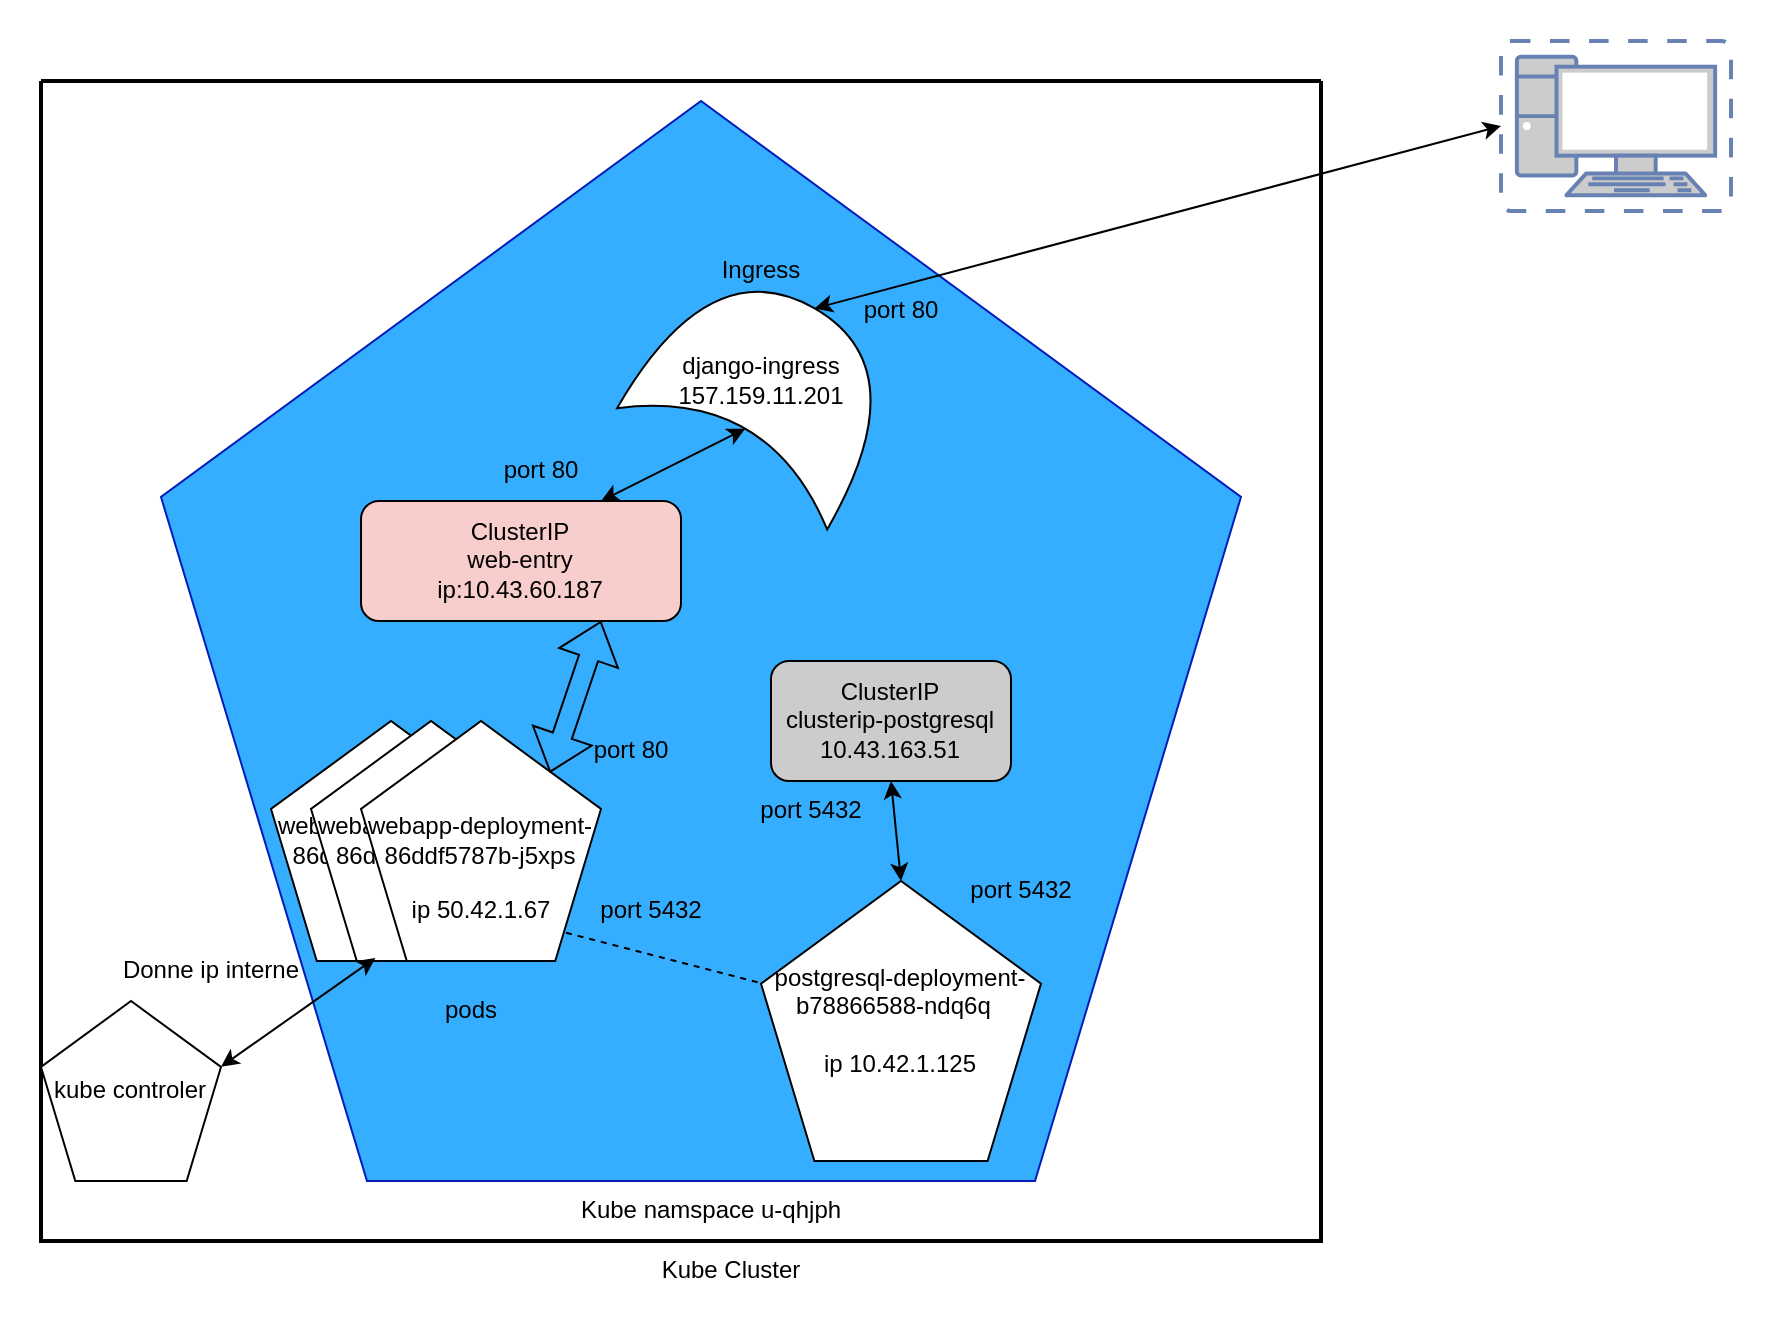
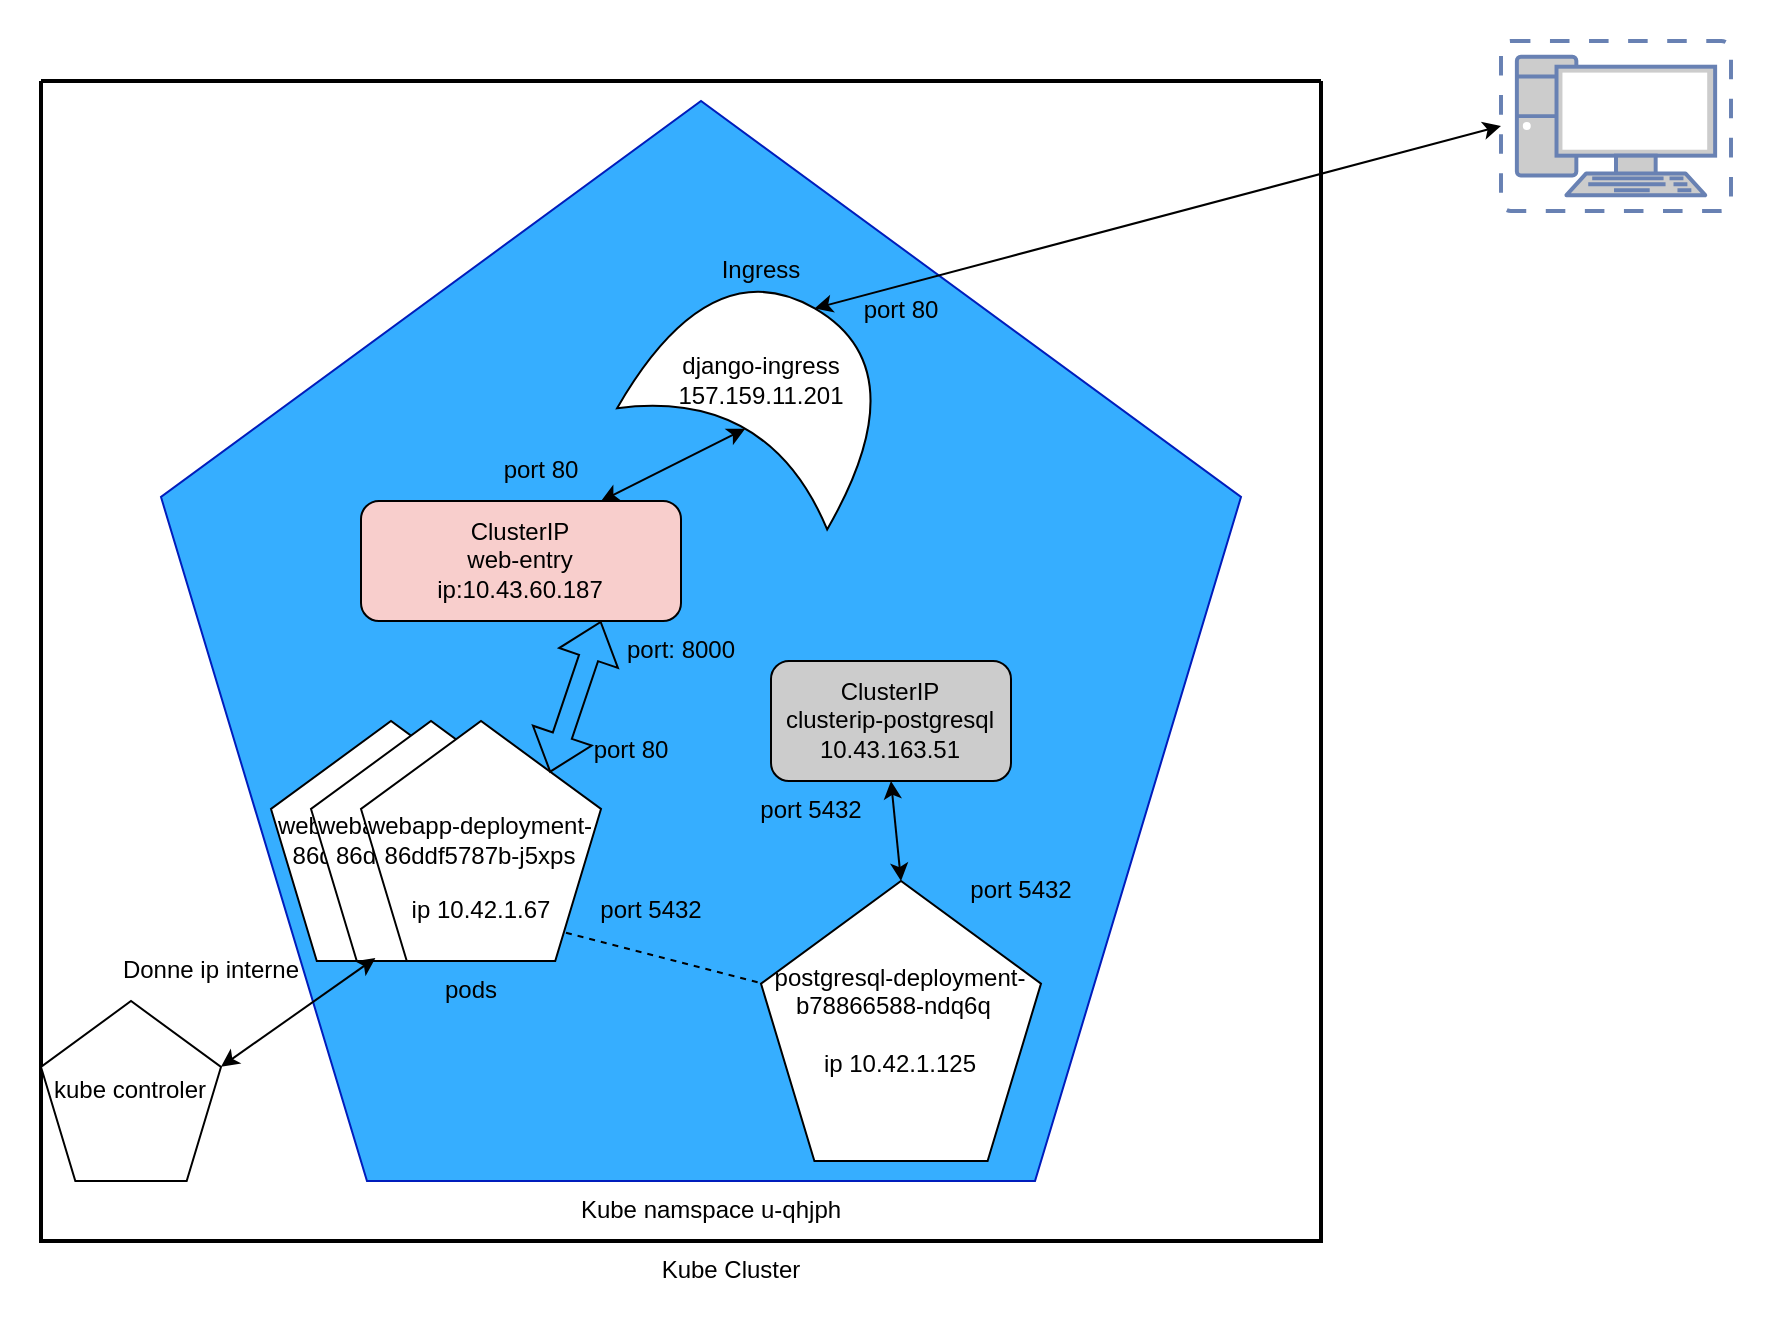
none -> (681, 651)
(482, 911) -> (482, 911)
(471, 1011) -> (471, 991)
